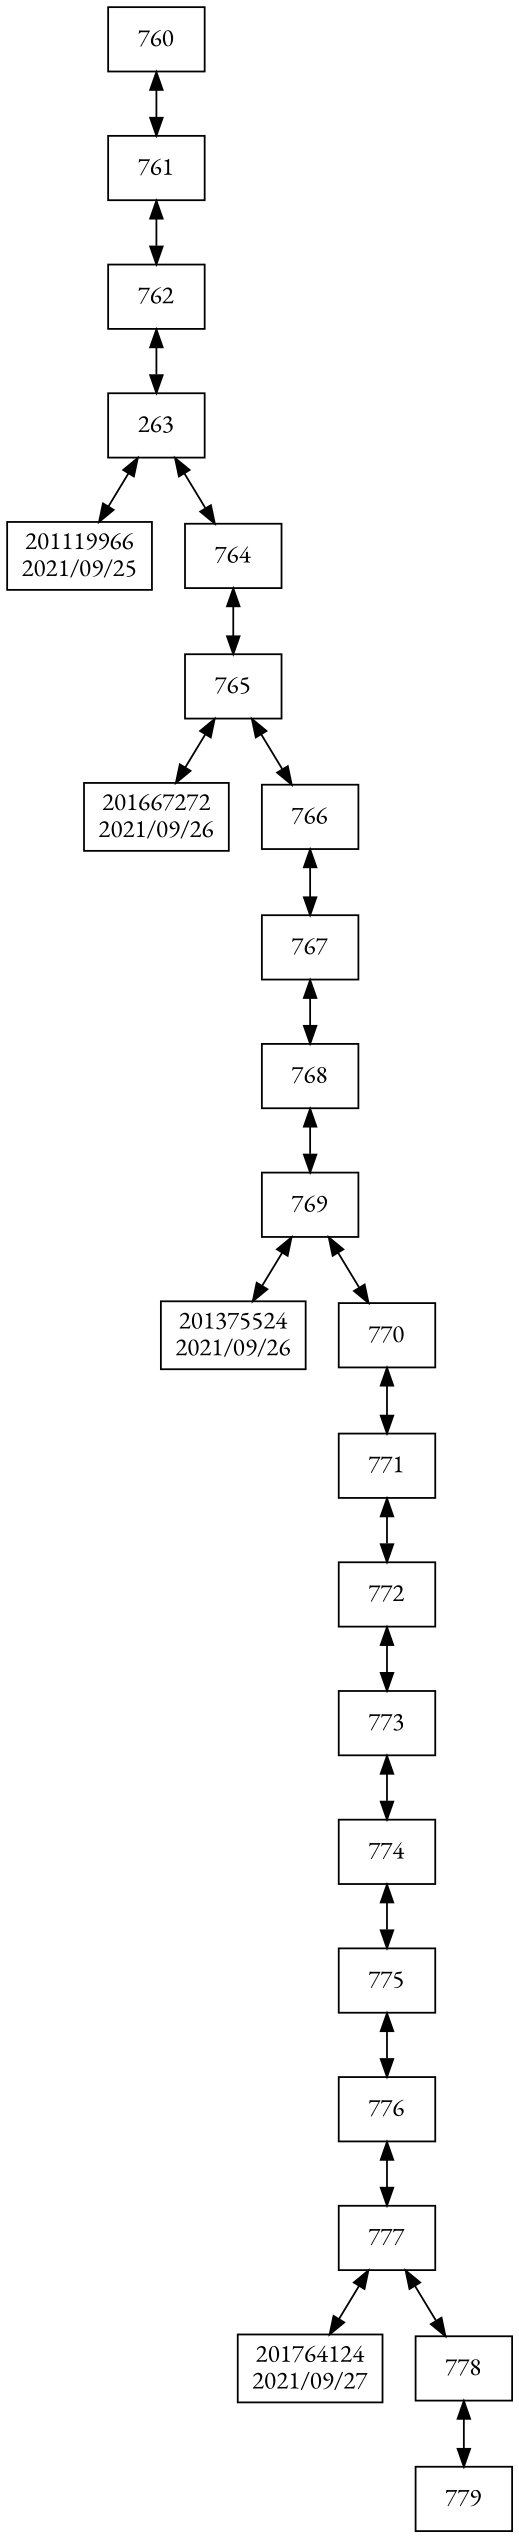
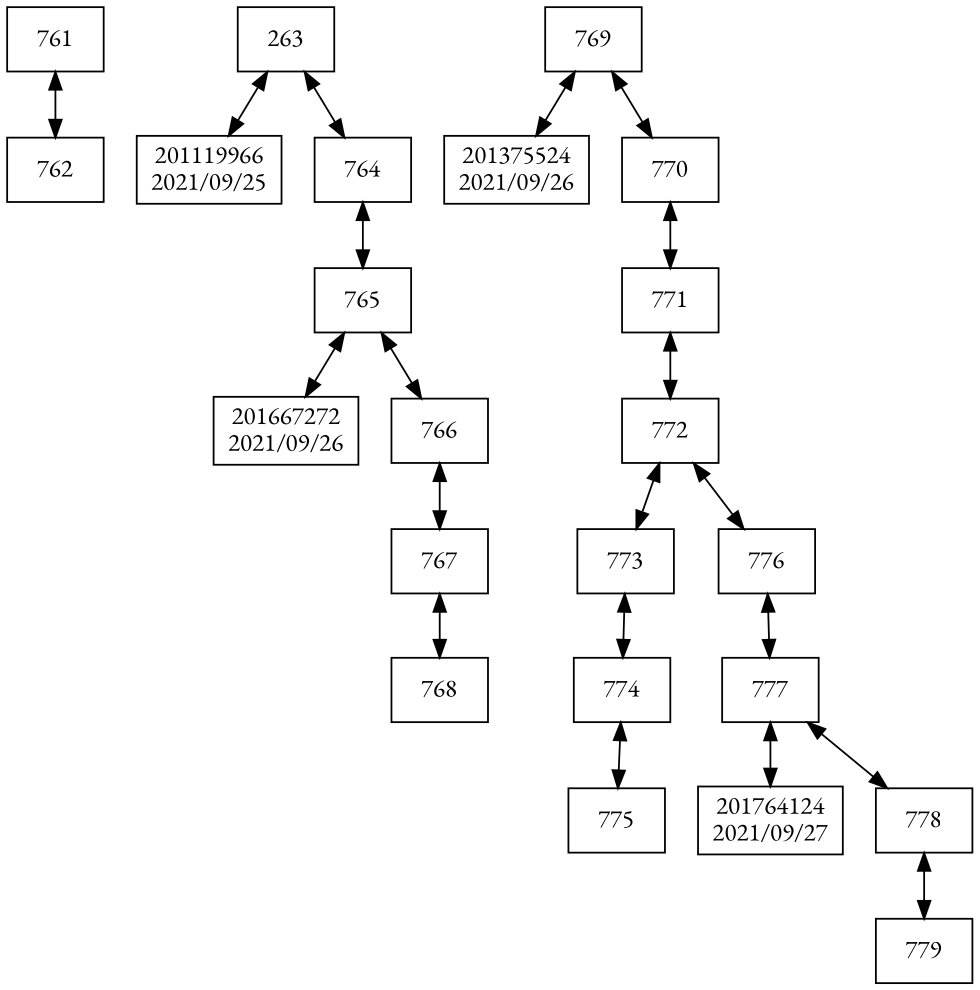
(156, 39) -> none
(156, 361) -> none
(310, 1140) -> none
(387, 2045) -> (719, 496)
